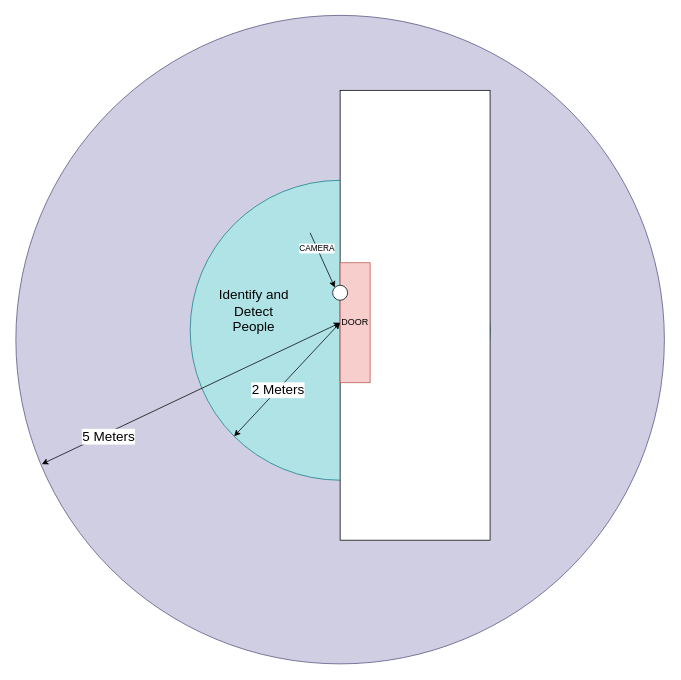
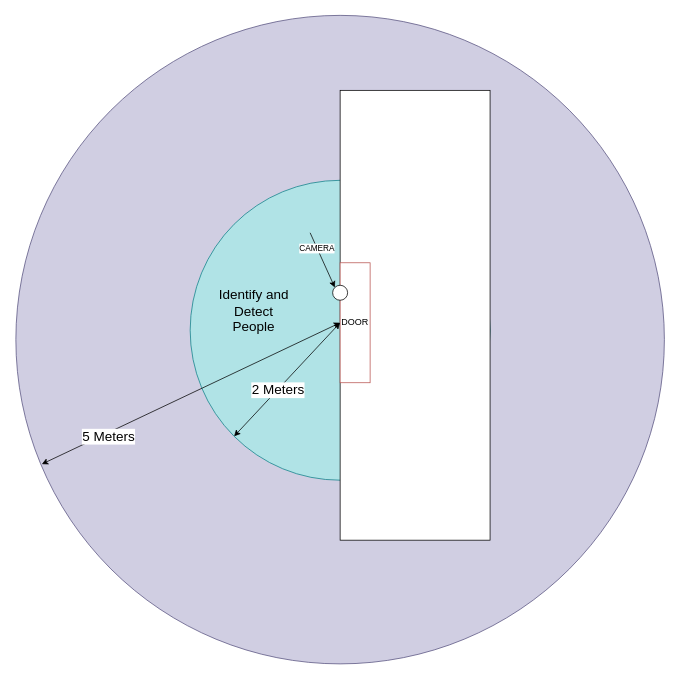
(355, 323) -> (355, 323)
